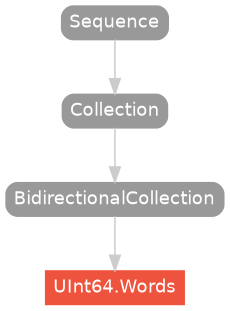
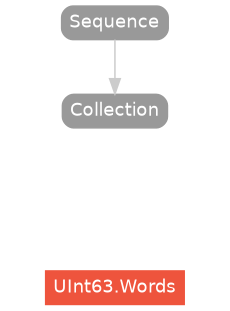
(115, 199) -> none
(115, 288) -> (115, 288)
